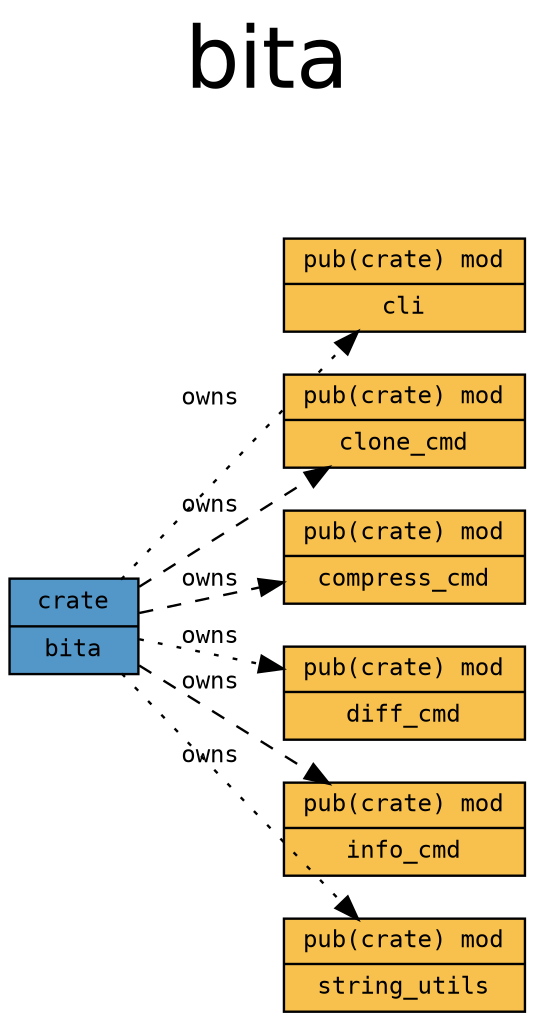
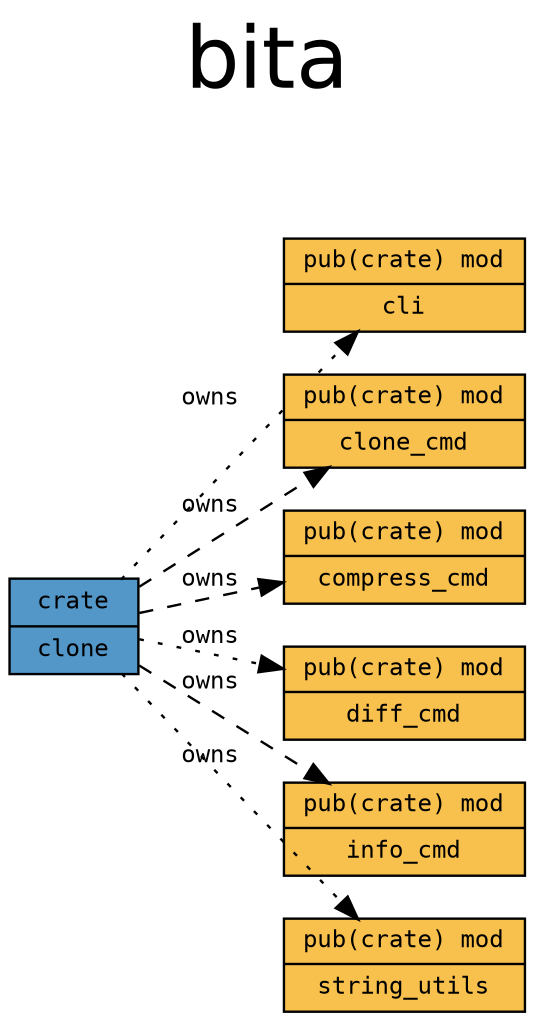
(74, 649) -> (74, 649)
